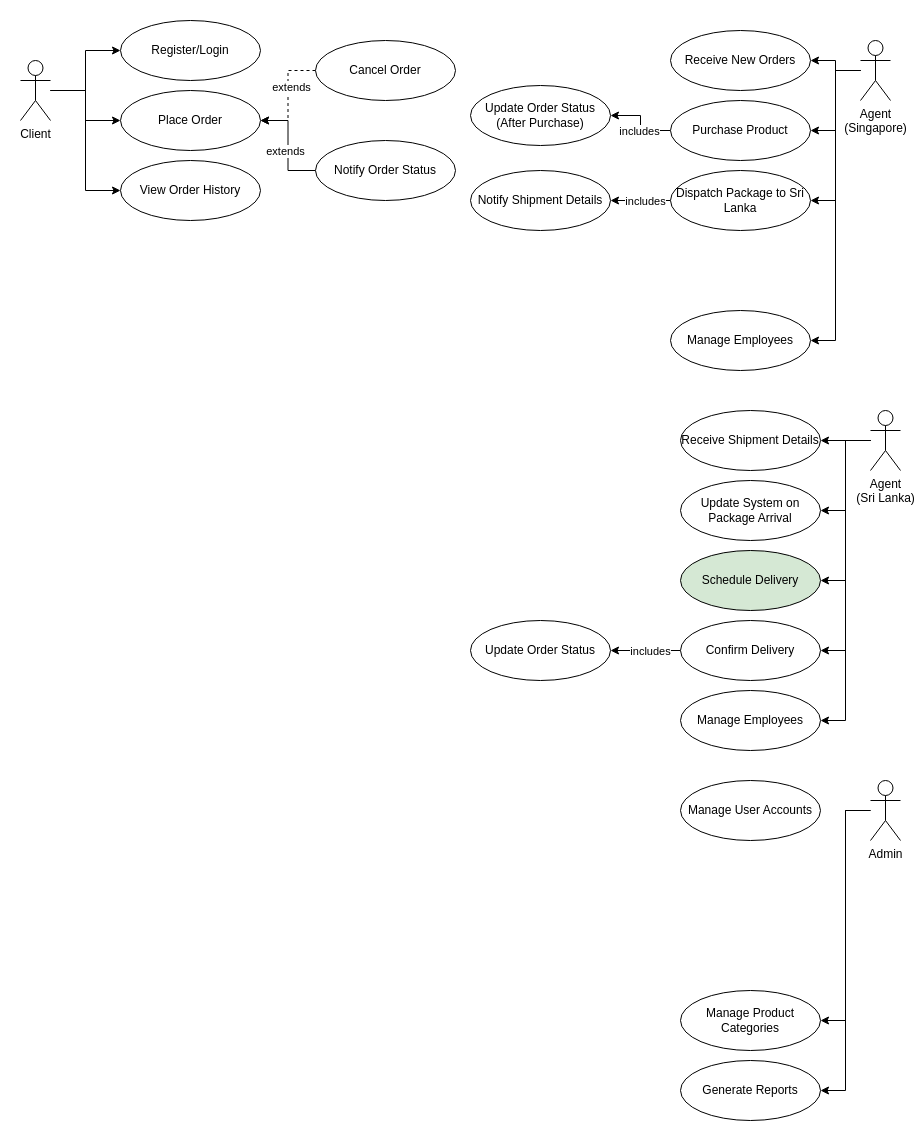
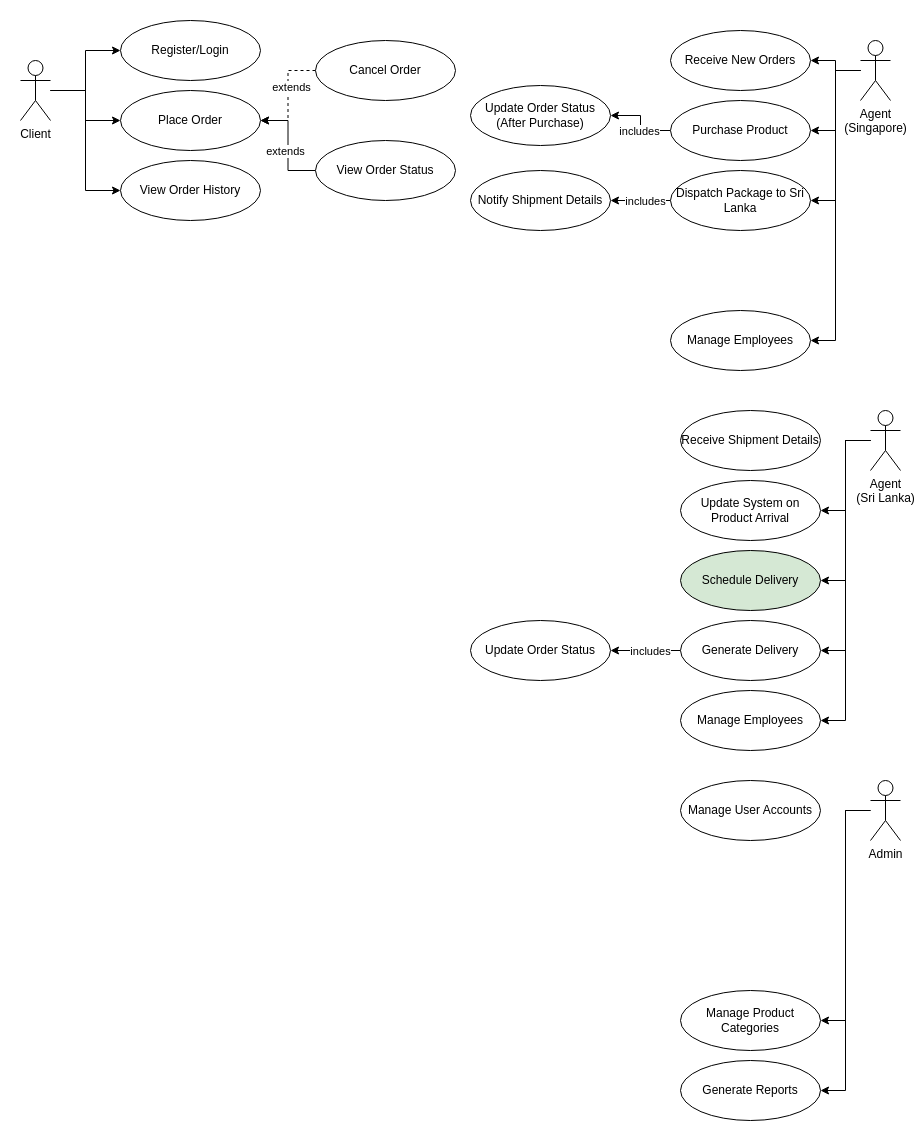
(386, 171) -> (386, 171)
(835, 441) -> none
(751, 511) -> (751, 511)
(751, 651) -> (751, 651)
